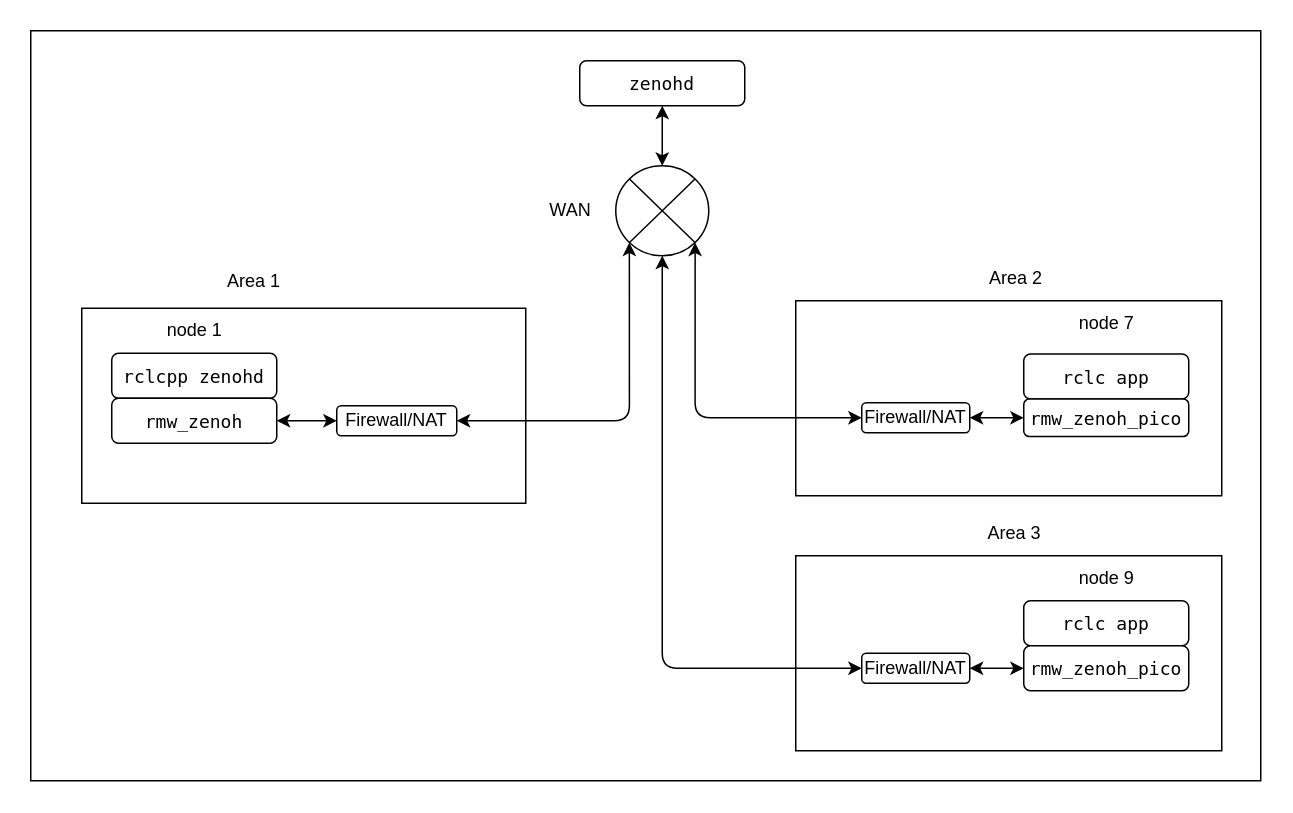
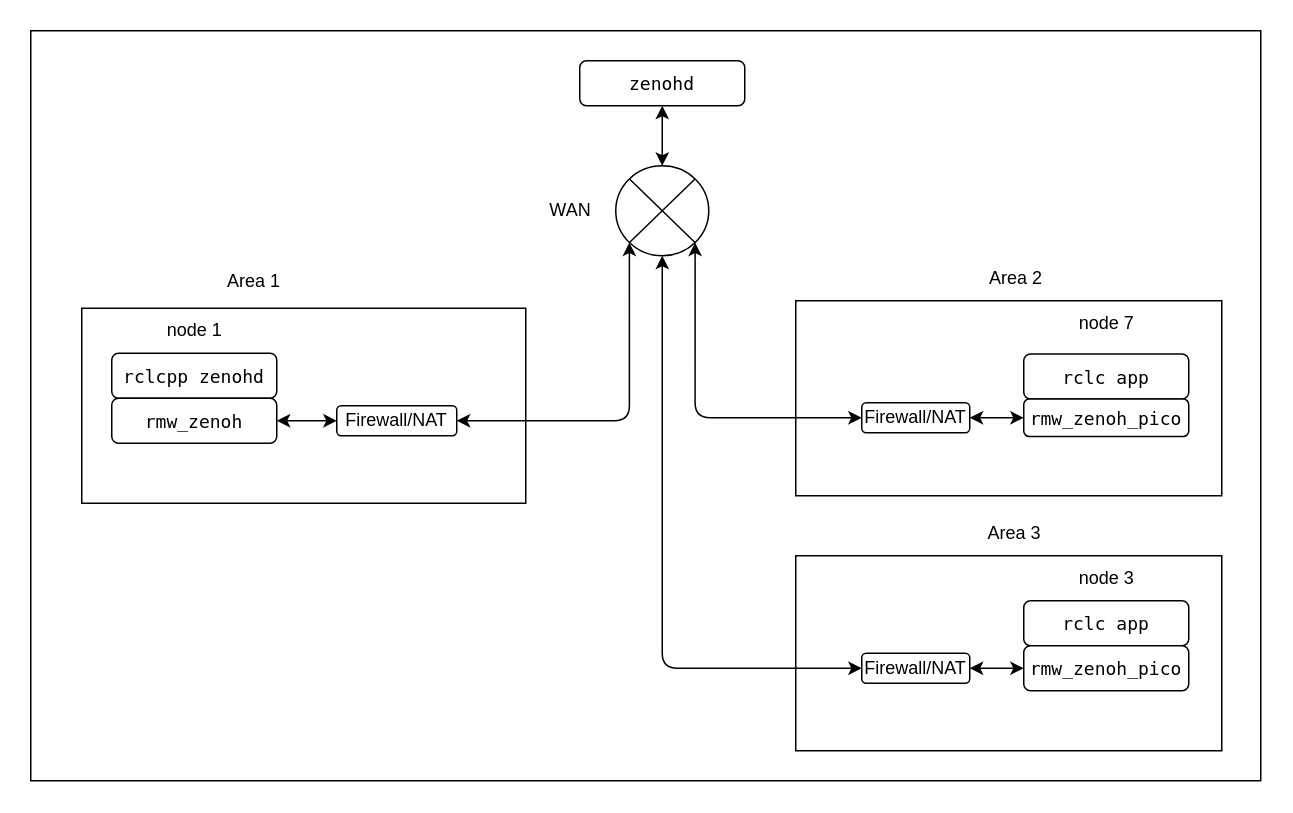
(1107, 578) -> (1107, 578)
